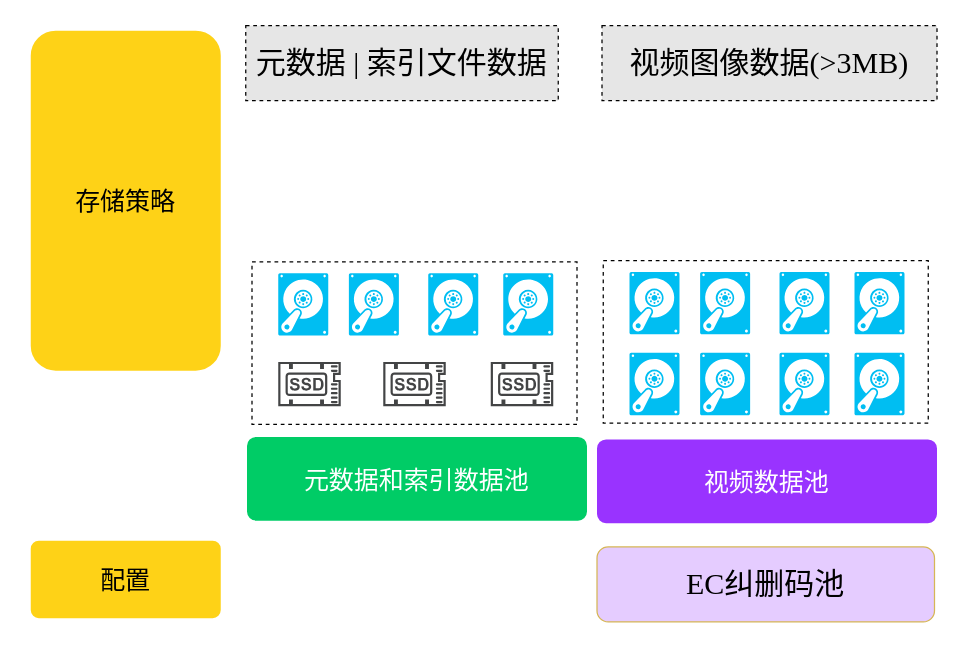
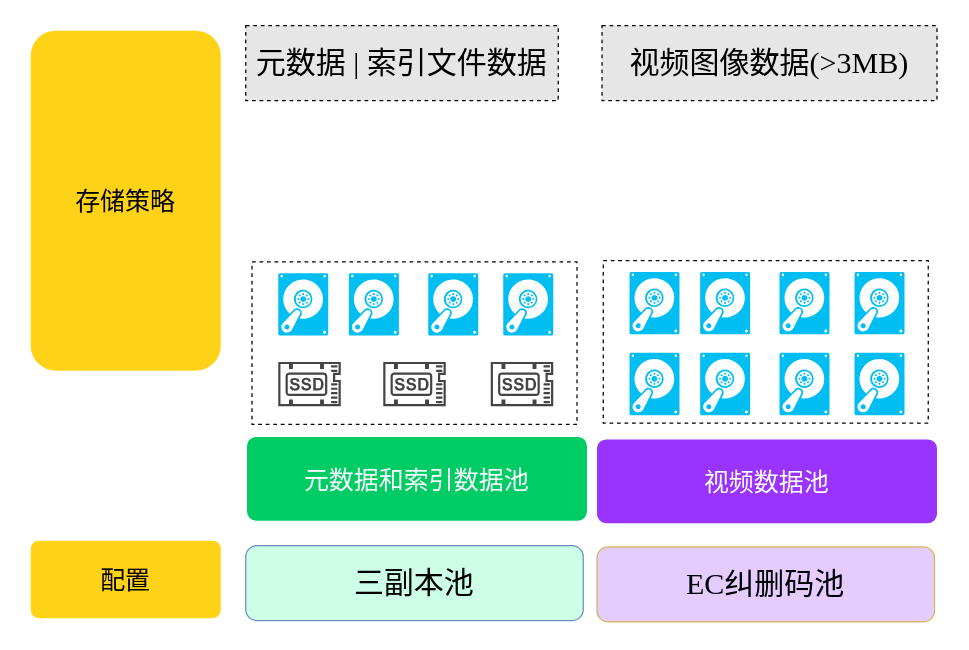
none -> (414, 583)
